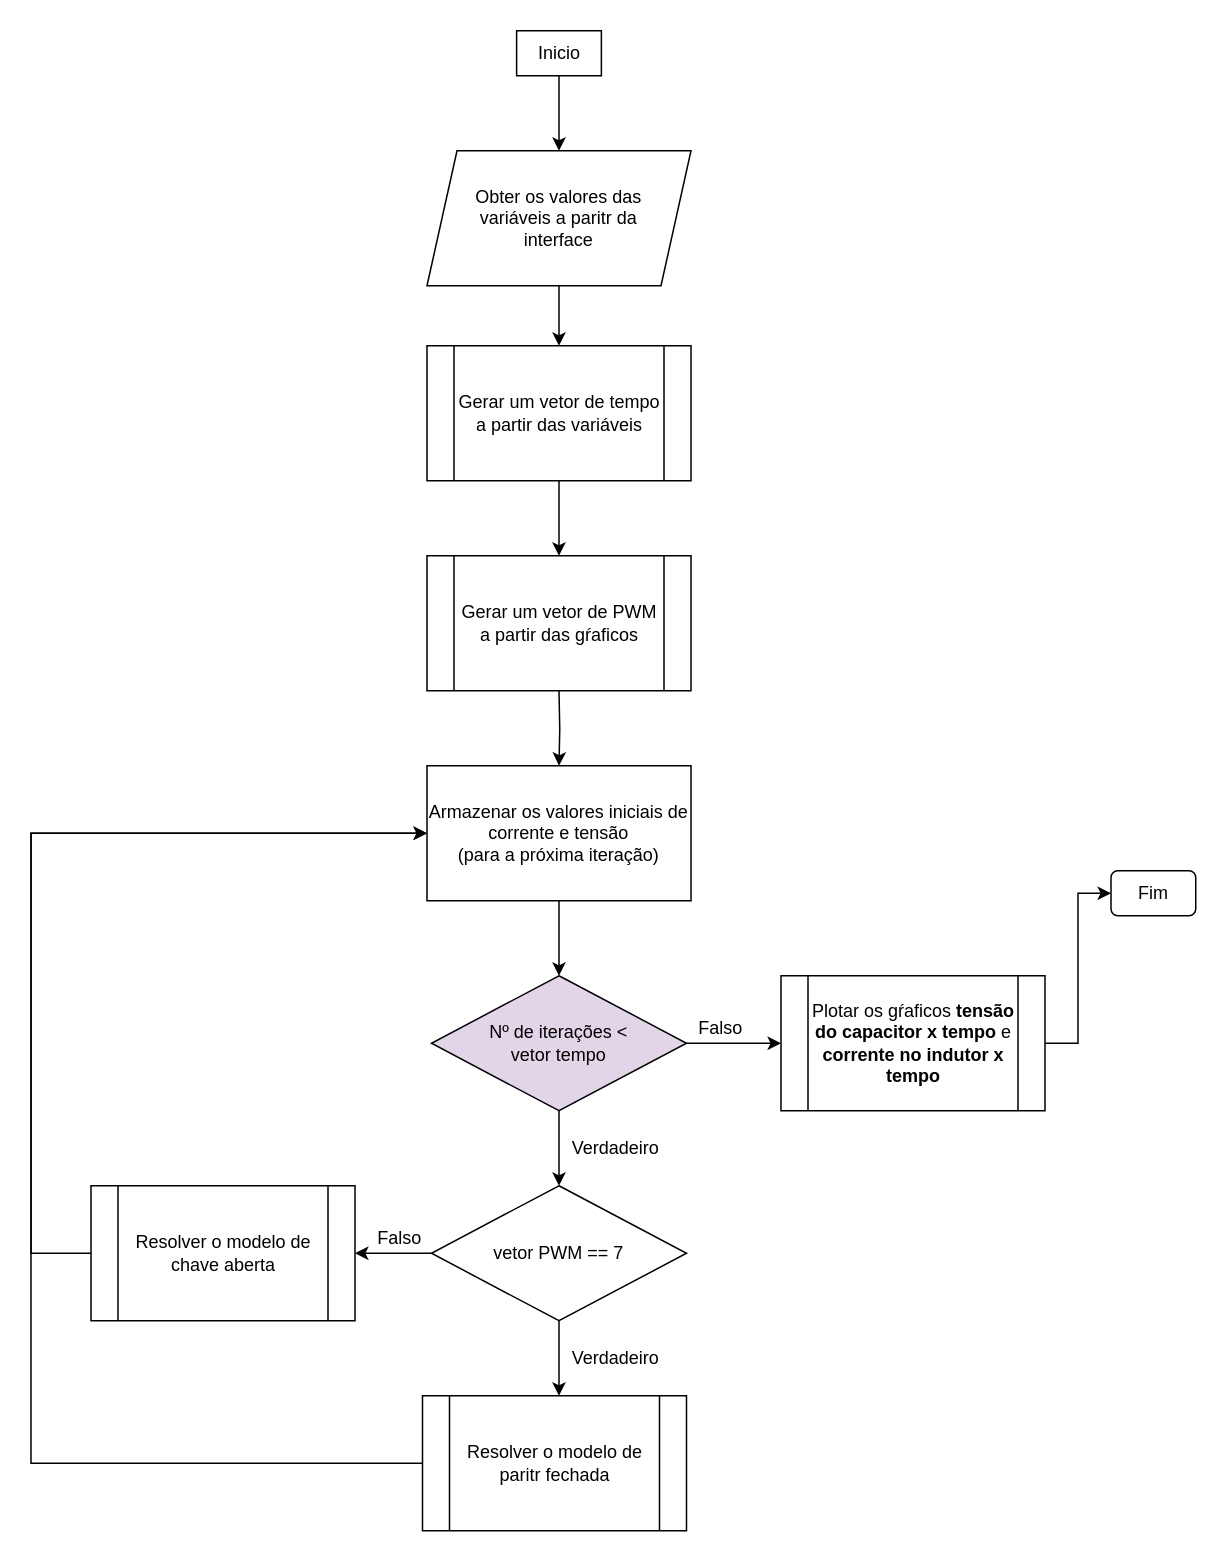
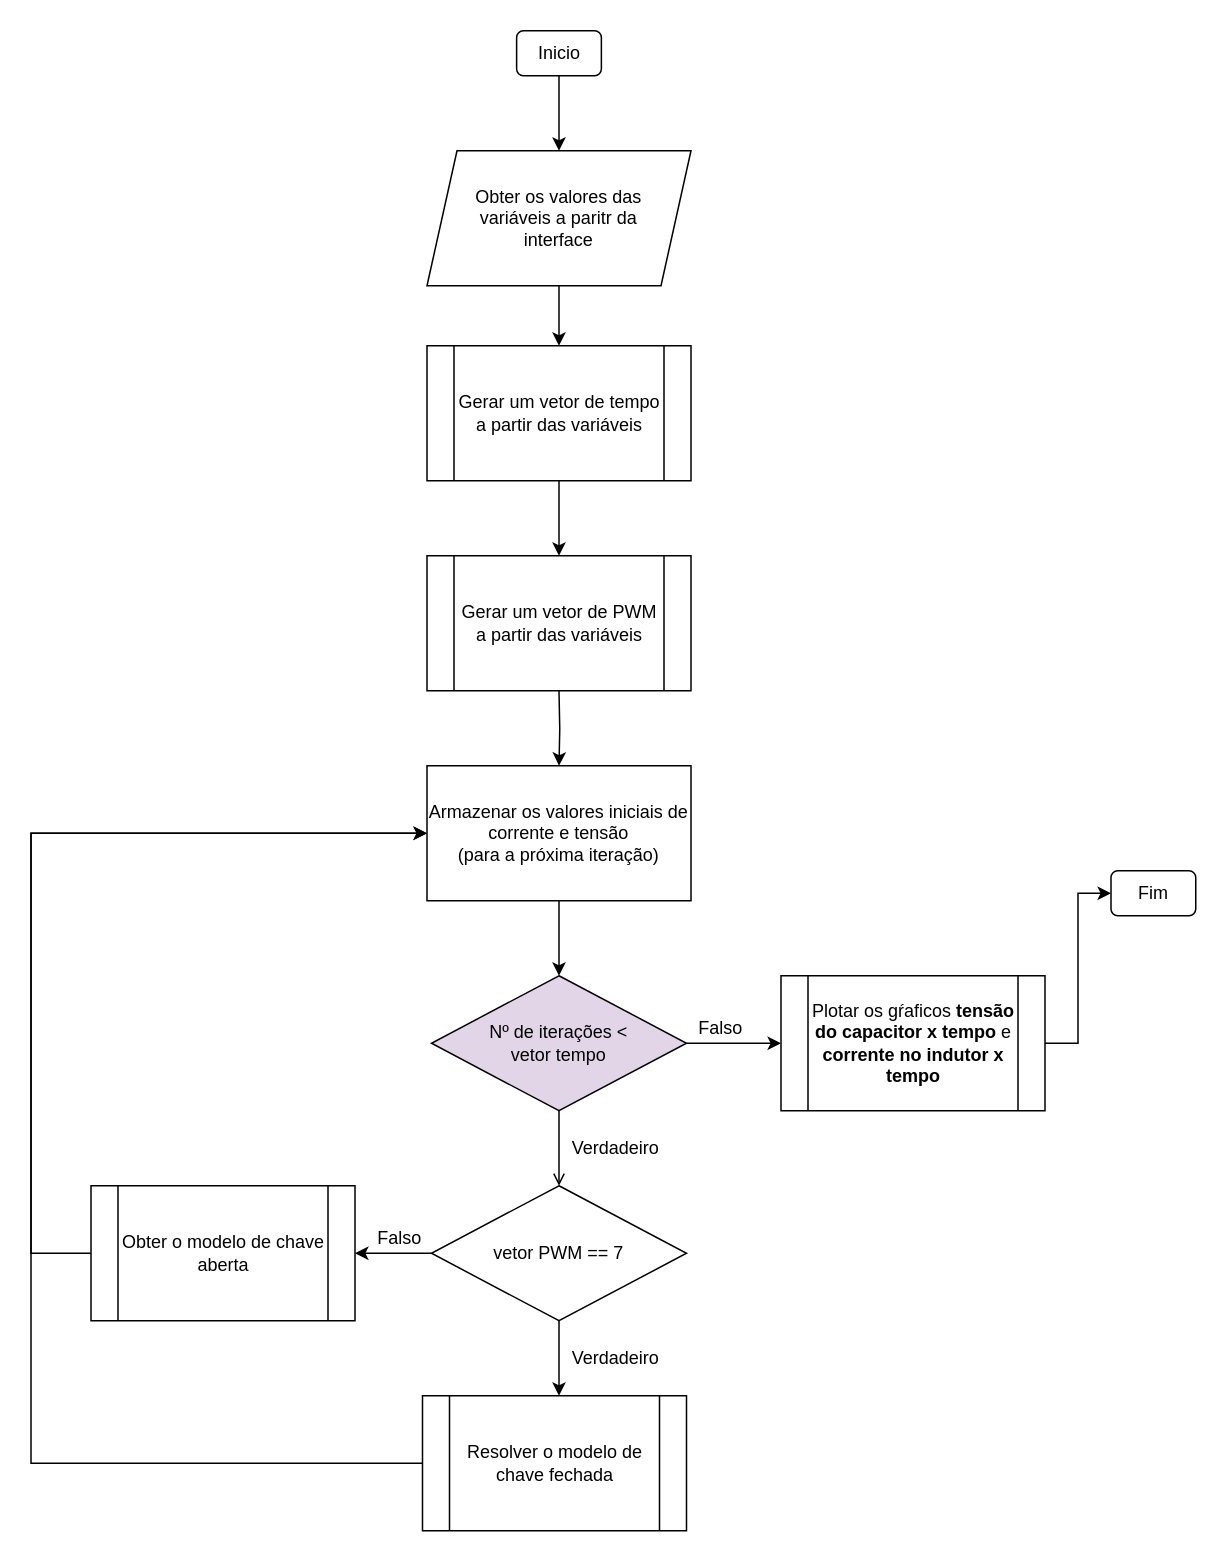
(559, 53) -> (559, 53)
(560, 623) -> (560, 623)
(559, 1174) -> (559, 1176)
(224, 1253) -> (224, 1253)
(555, 1463) -> (555, 1463)
